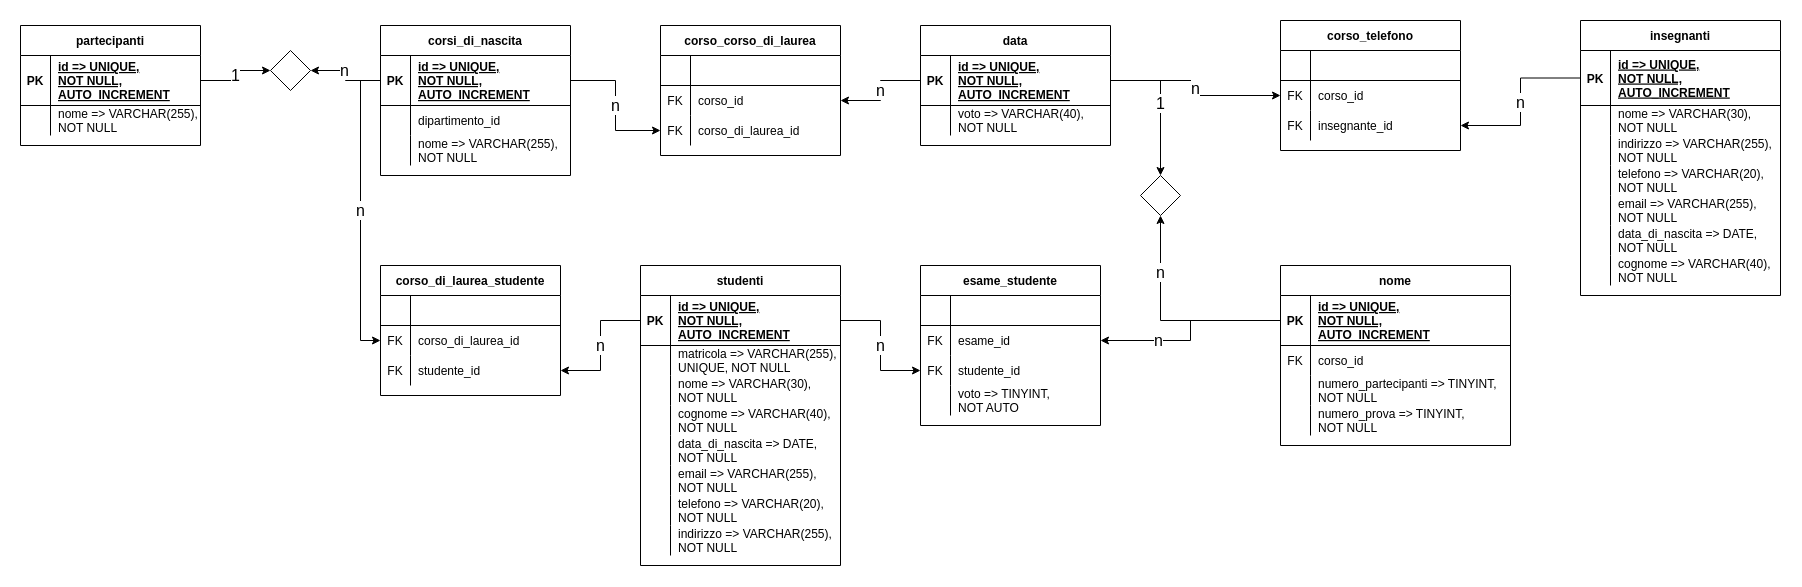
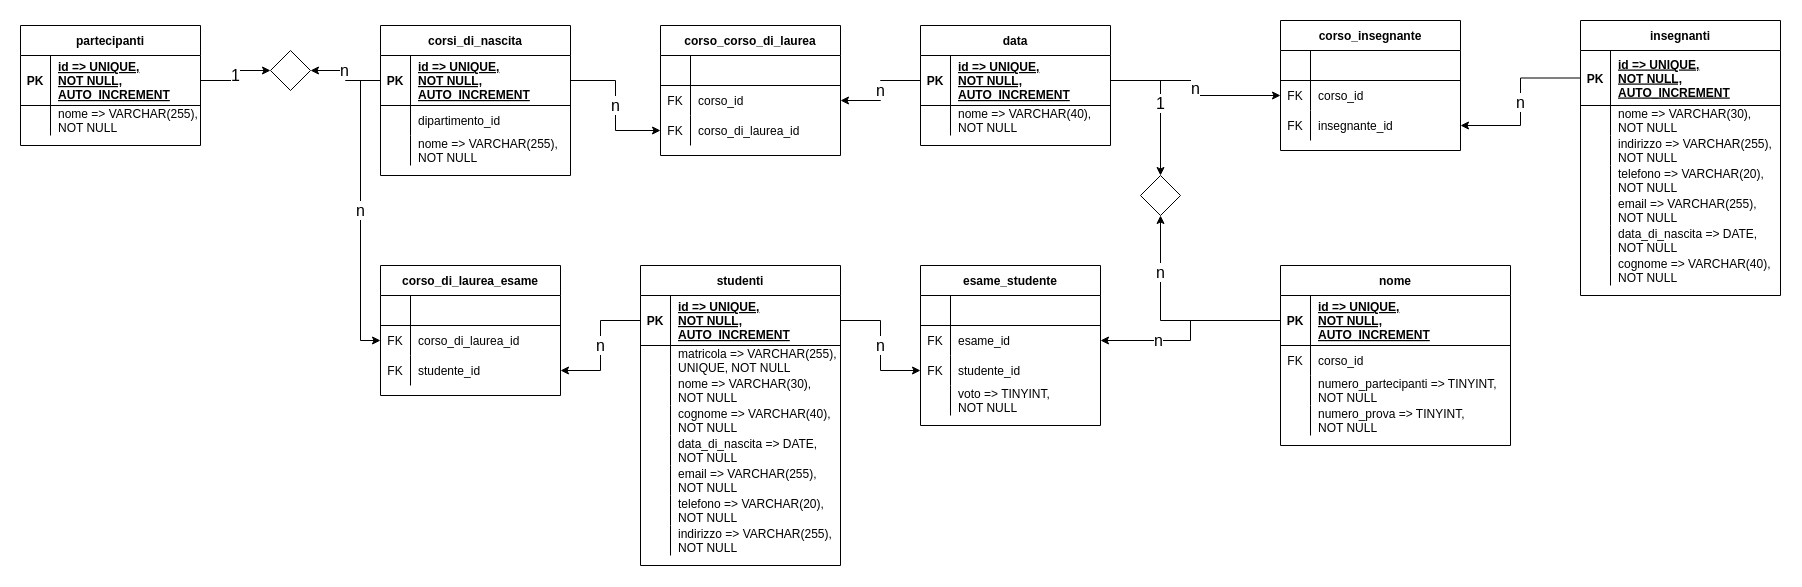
(1370, 36) -> (1370, 36)
(1021, 114) -> (1021, 114)
(470, 281) -> (470, 281)
(1007, 394) -> (1007, 394)
